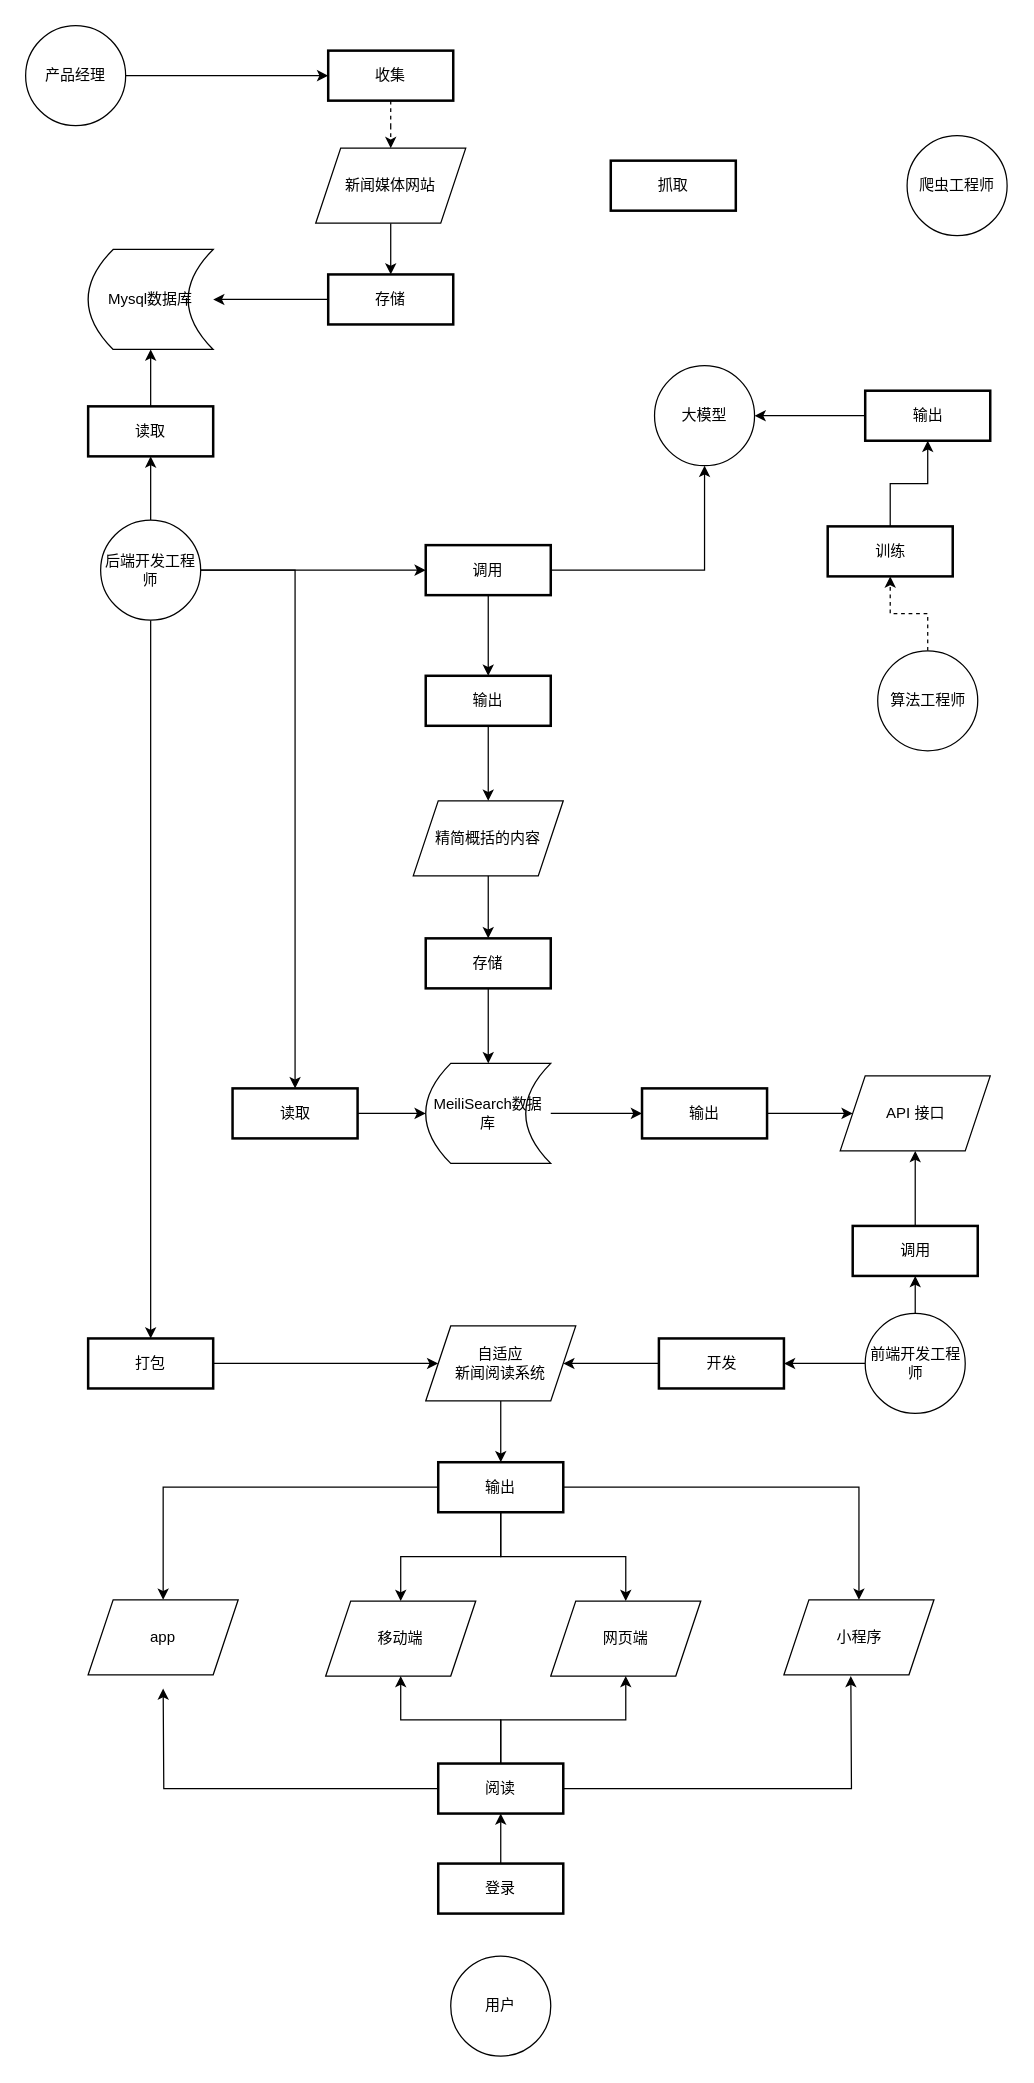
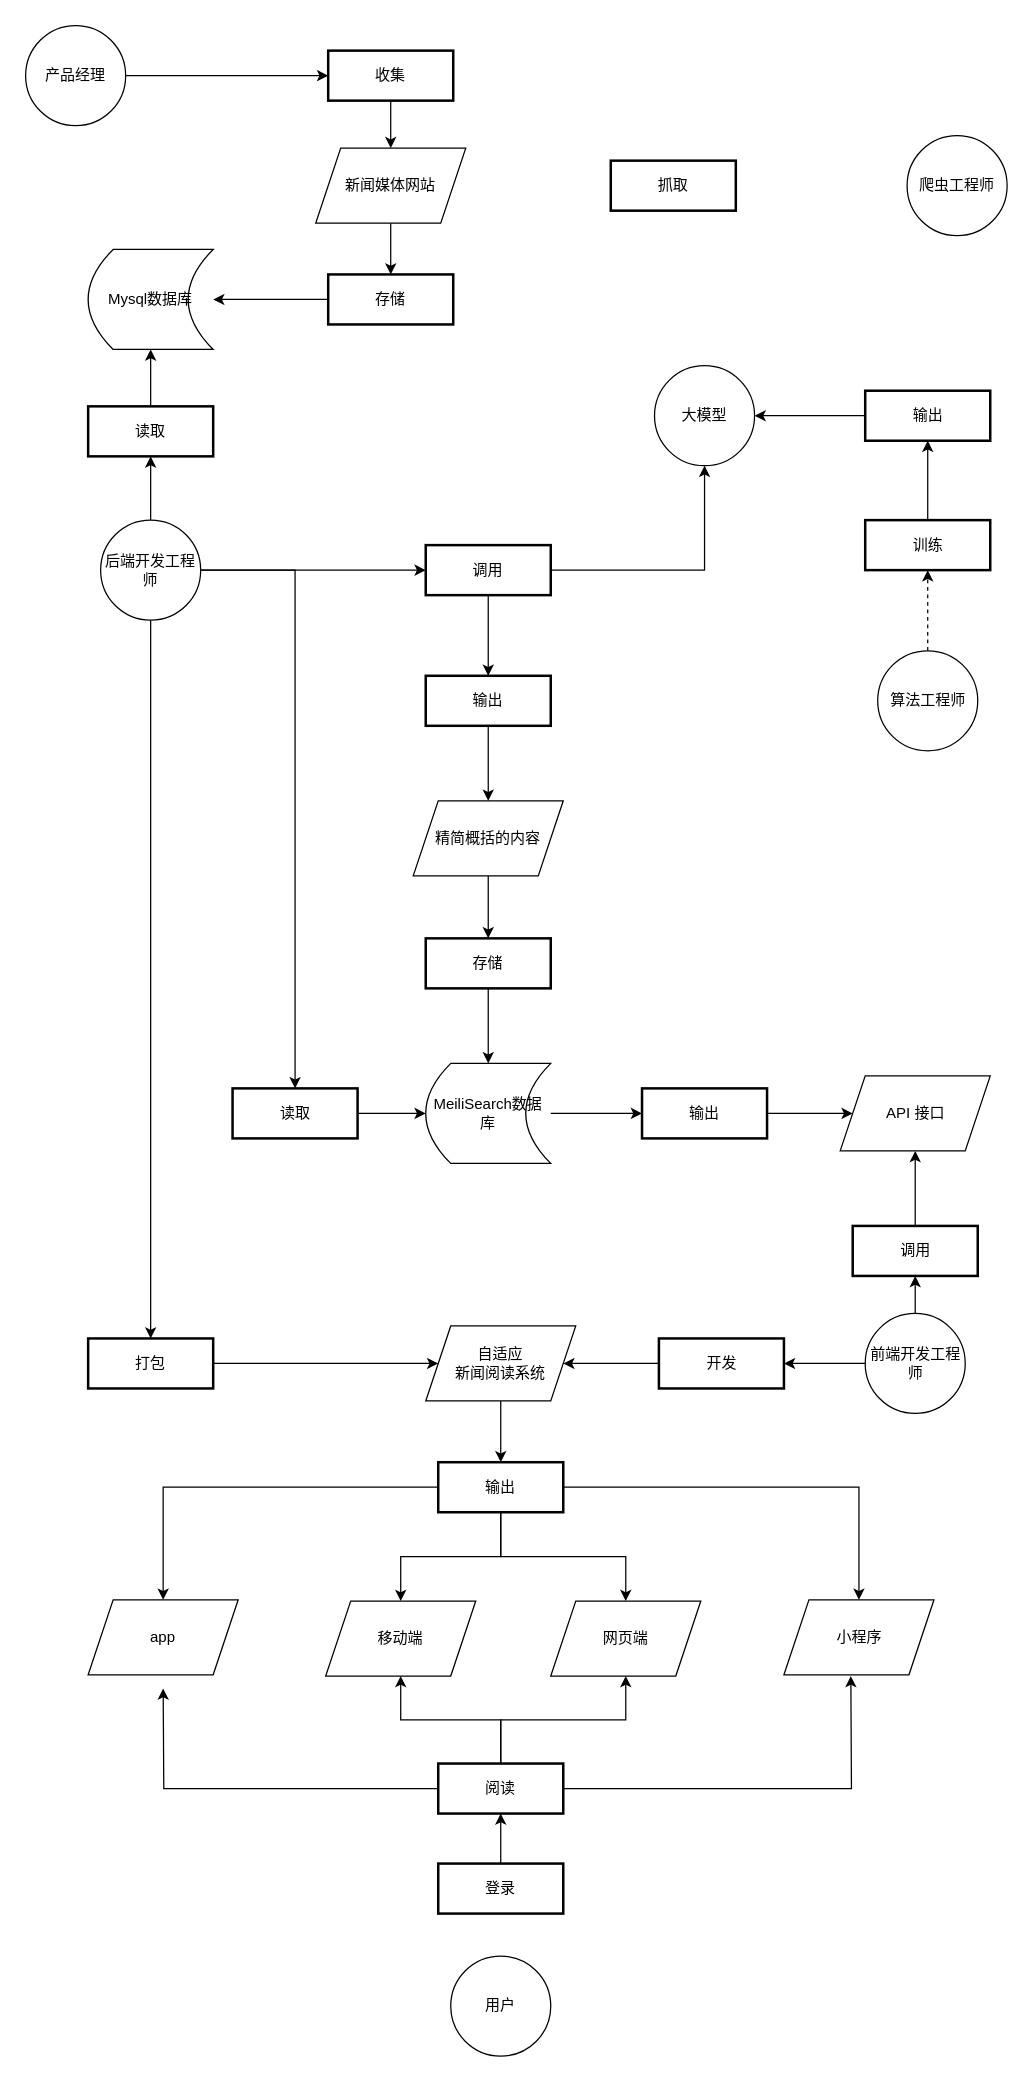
(391, 124) -> (391, 124)
(890, 551) -> (928, 545)
